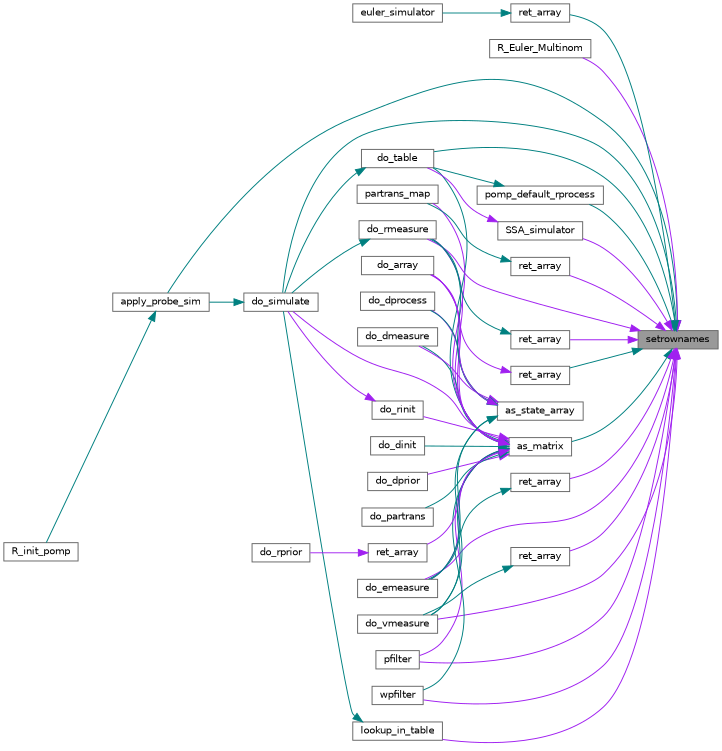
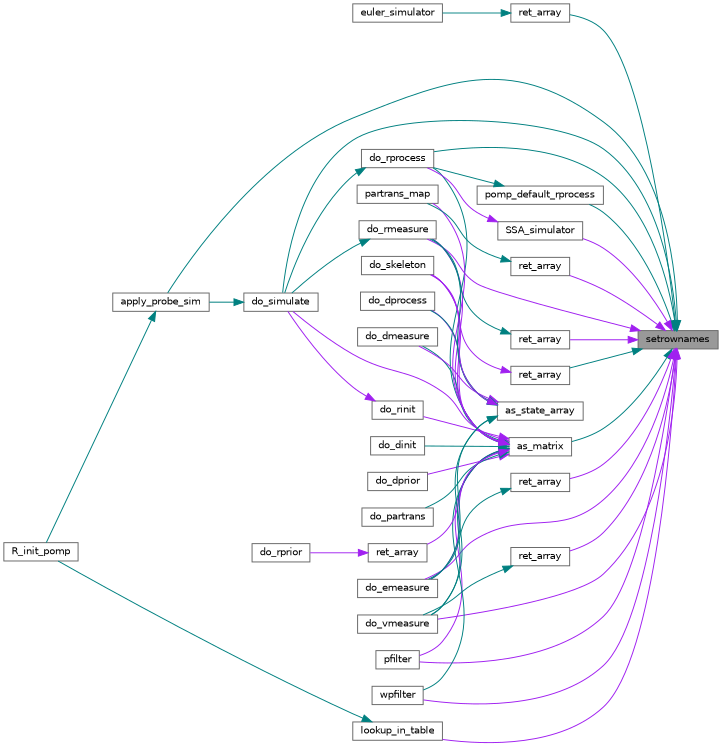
(540, 49) -> none
(398, 159) -> (398, 159)
(398, 266) -> (398, 266)
(316, 514) -> (209, 643)
